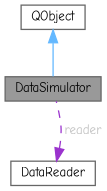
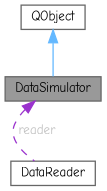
(61, 125) -> (14, 137)
